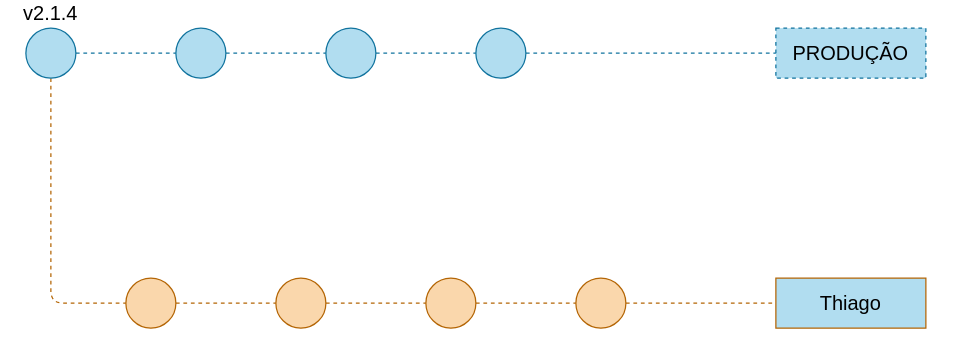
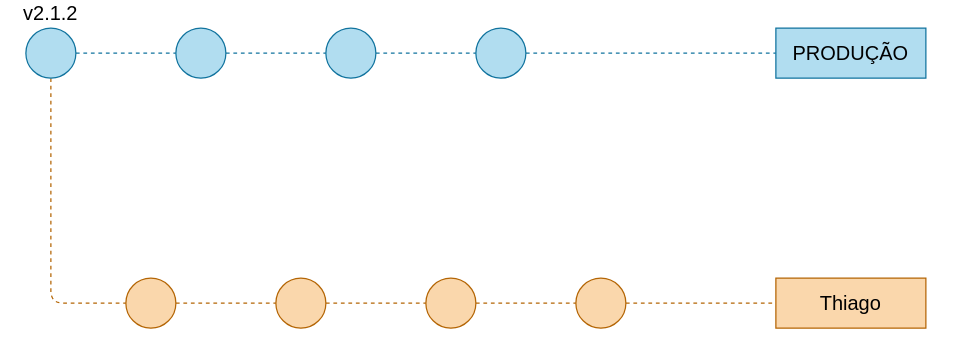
(51, 0) -> (51, 0)
(851, 53) -> (851, 53)
(851, 303) -> (851, 303)
